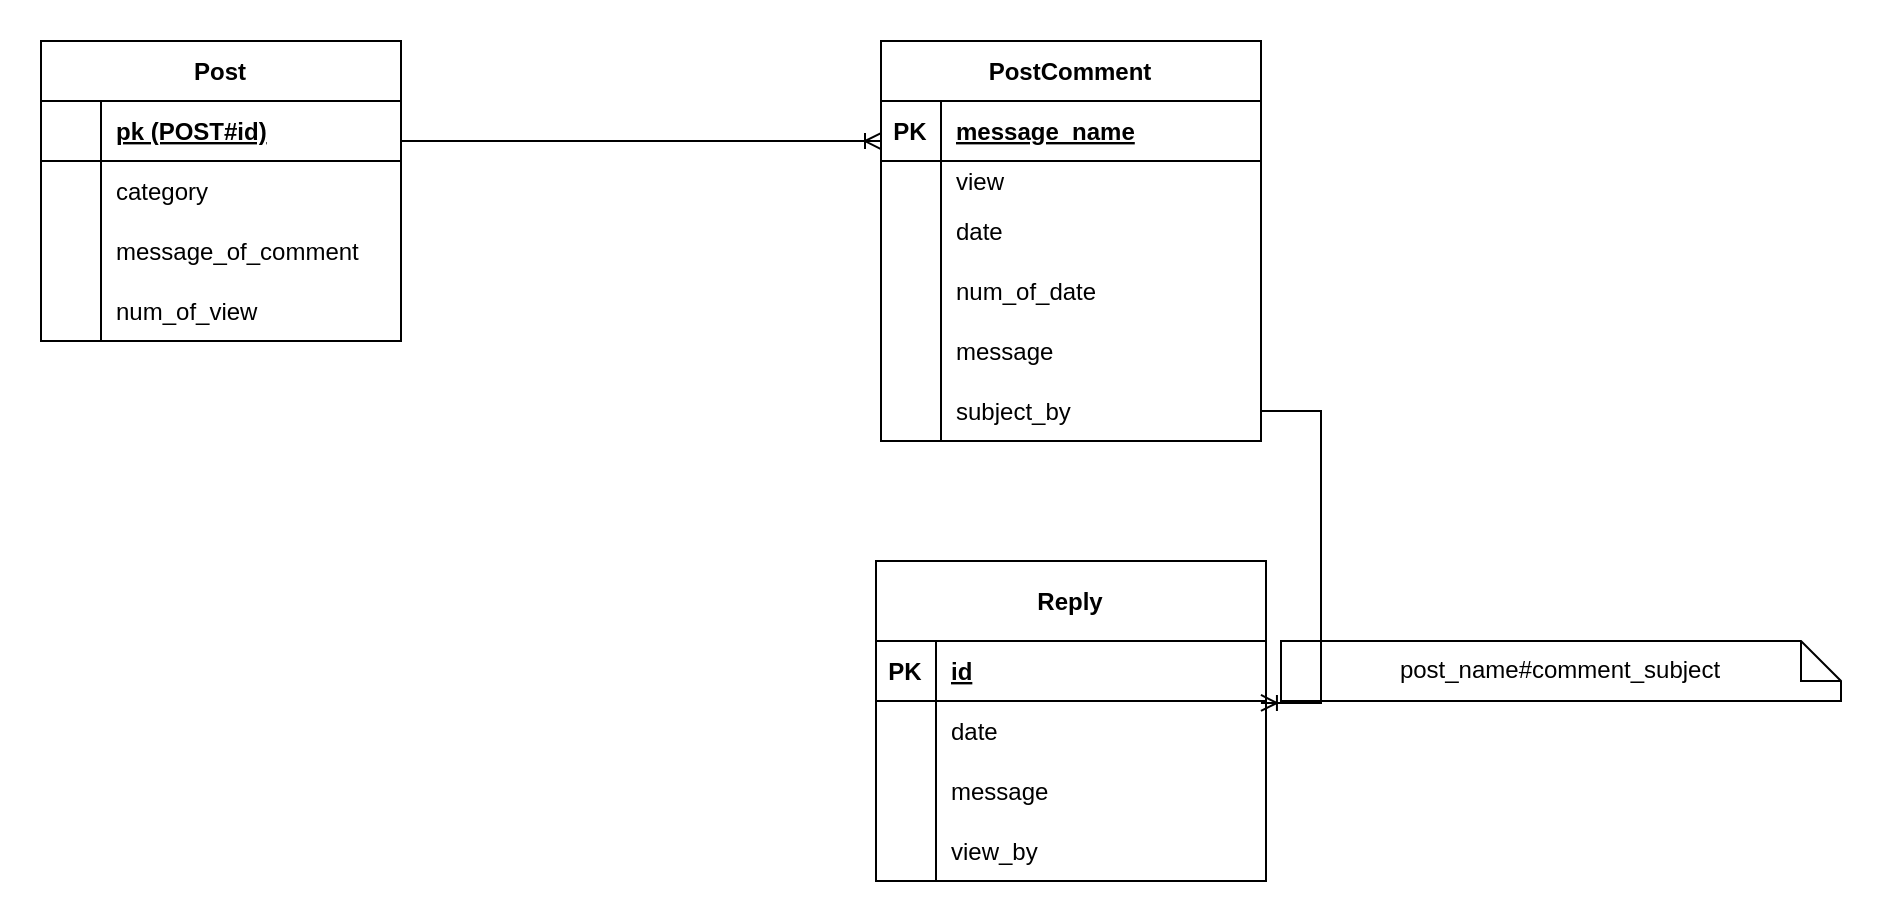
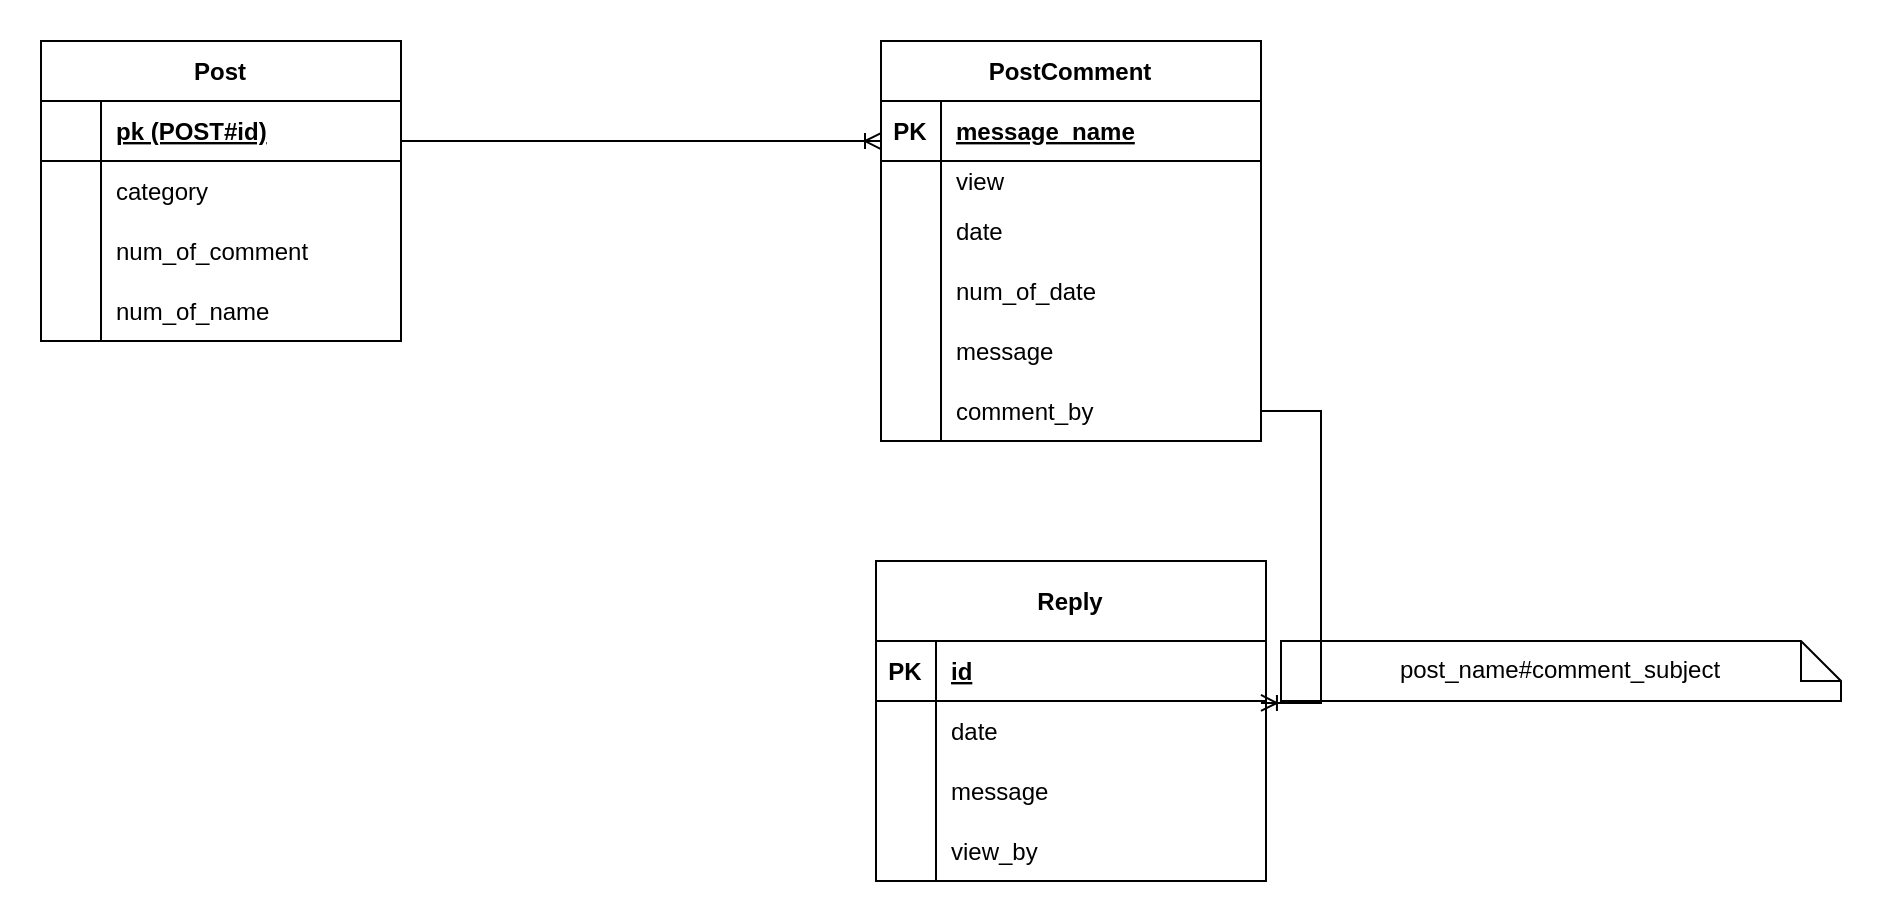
(237, 252) -> (210, 252)
(187, 312) -> (190, 312)
(1023, 412) -> (1023, 412)
